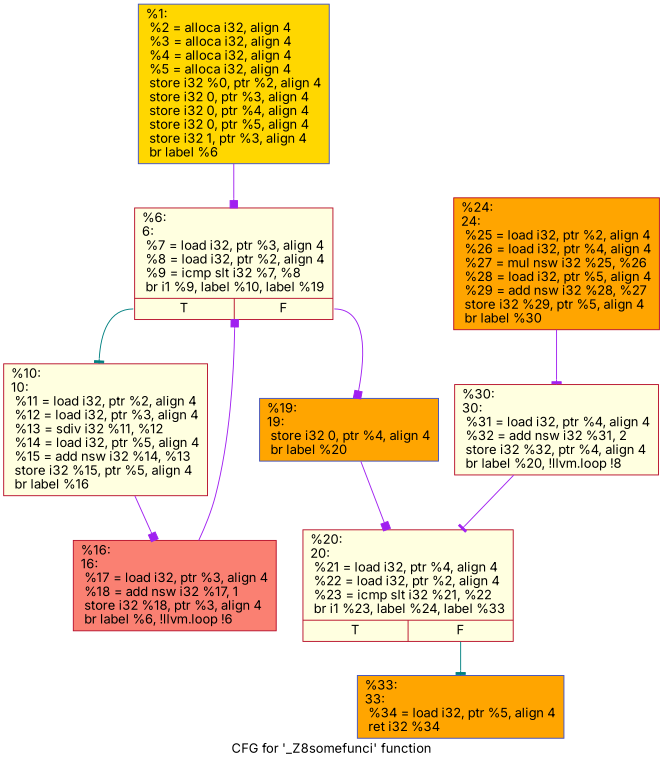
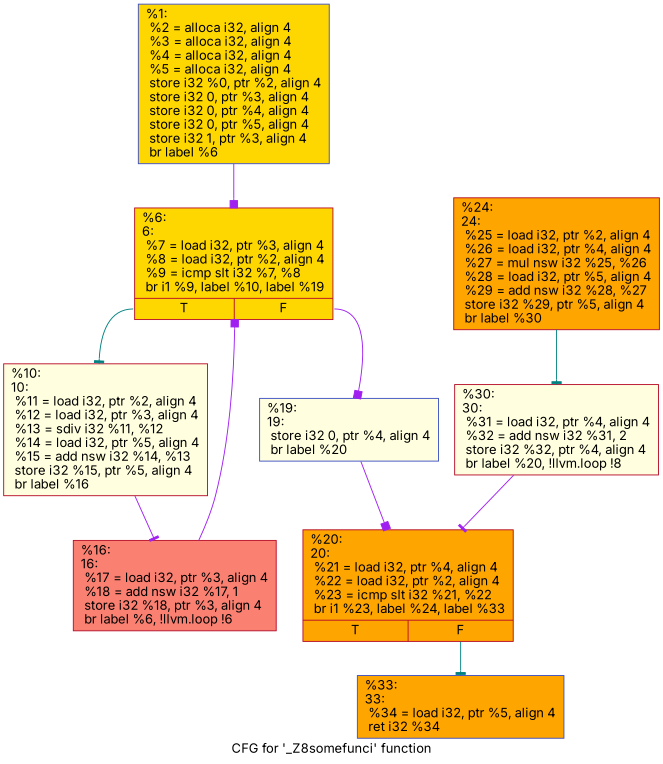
(234, 264) -> (234, 264)
(557, 355) -> (557, 355)
(349, 430) -> (349, 430)
(143, 514) -> (144, 516)
(408, 586) -> (408, 586)
